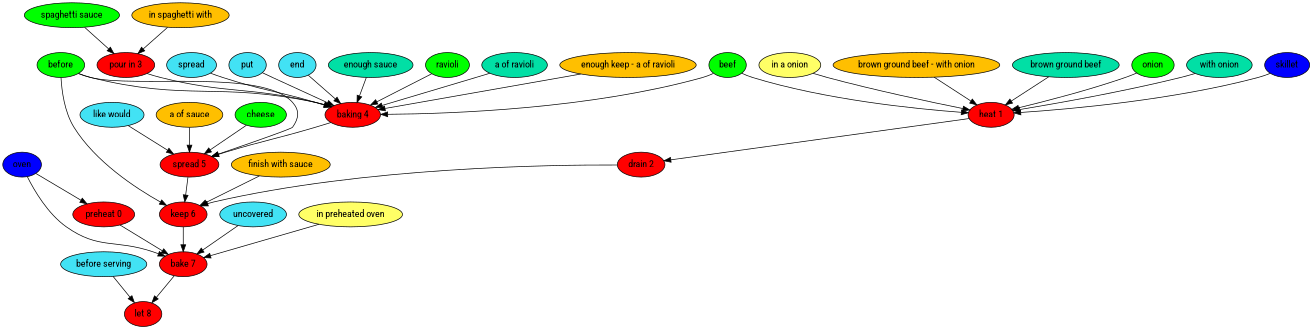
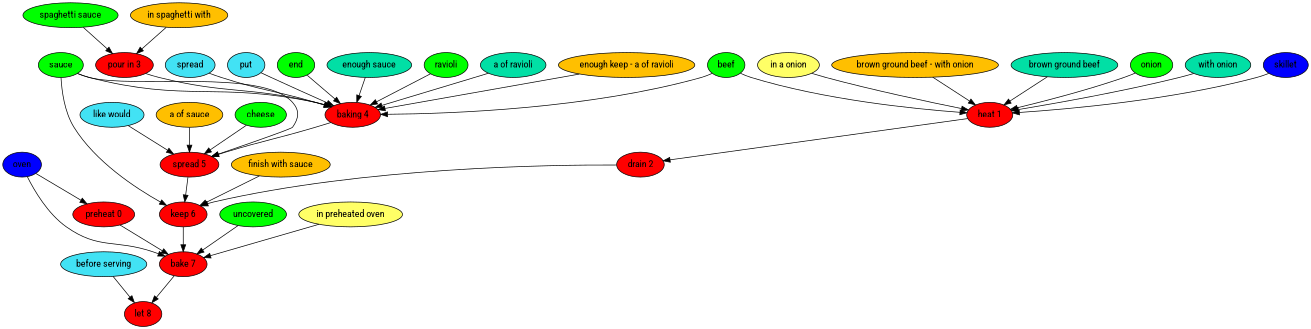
(61, 65) -> (61, 65)
(297, 65) -> (296, 65)
(253, 214) -> (253, 214)
